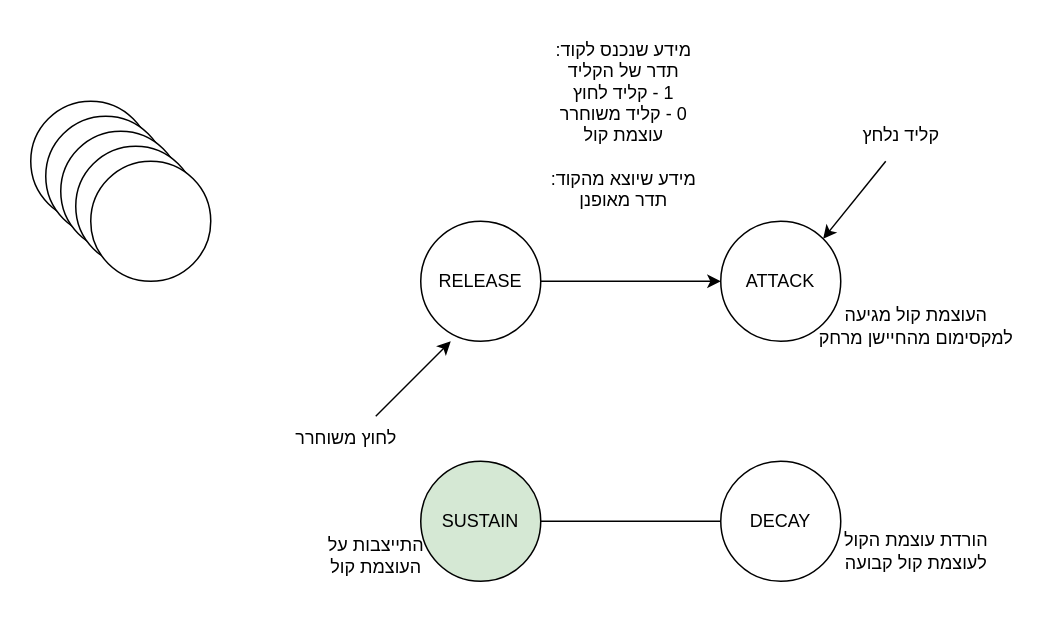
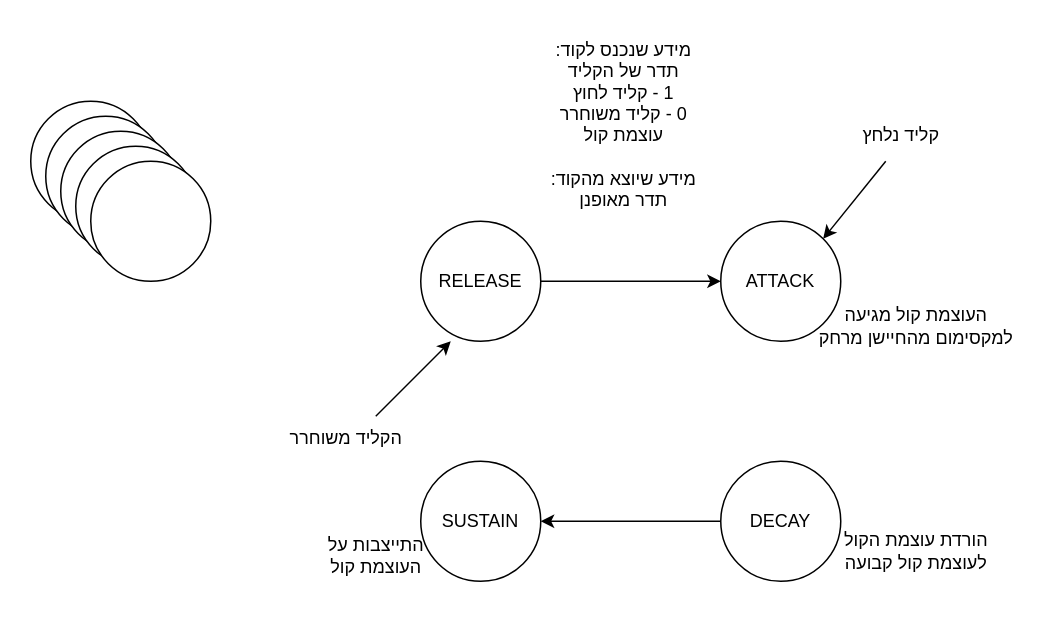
(347, 439) -> (347, 439)
(481, 521) -> (481, 521)
(547, 521) -> (552, 521)
